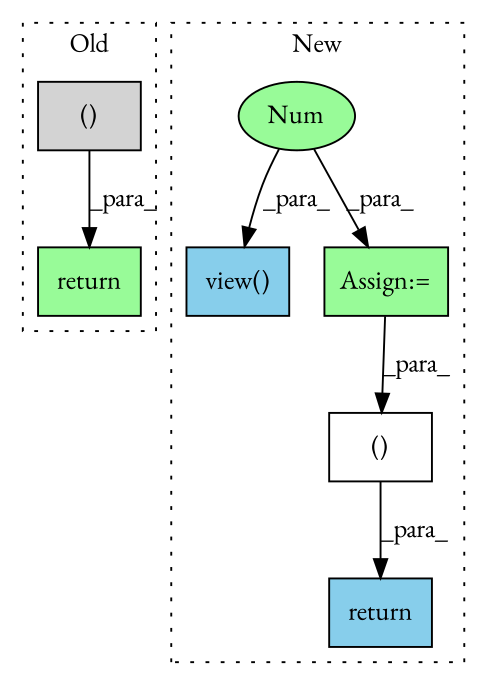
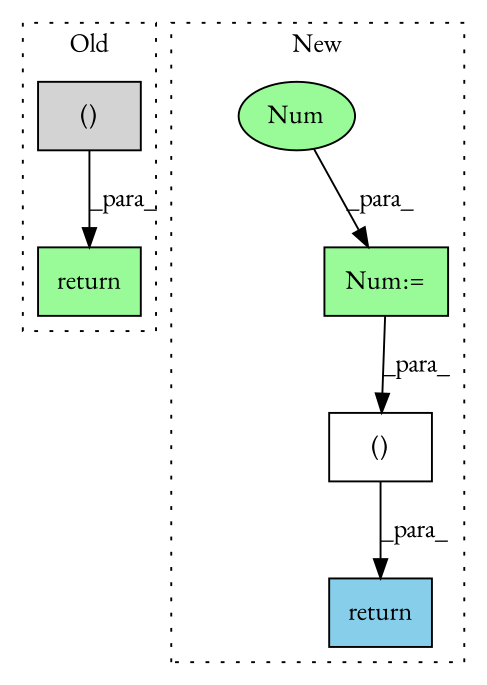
(238, 282) -> none
(386, 282) -> (386, 282)
